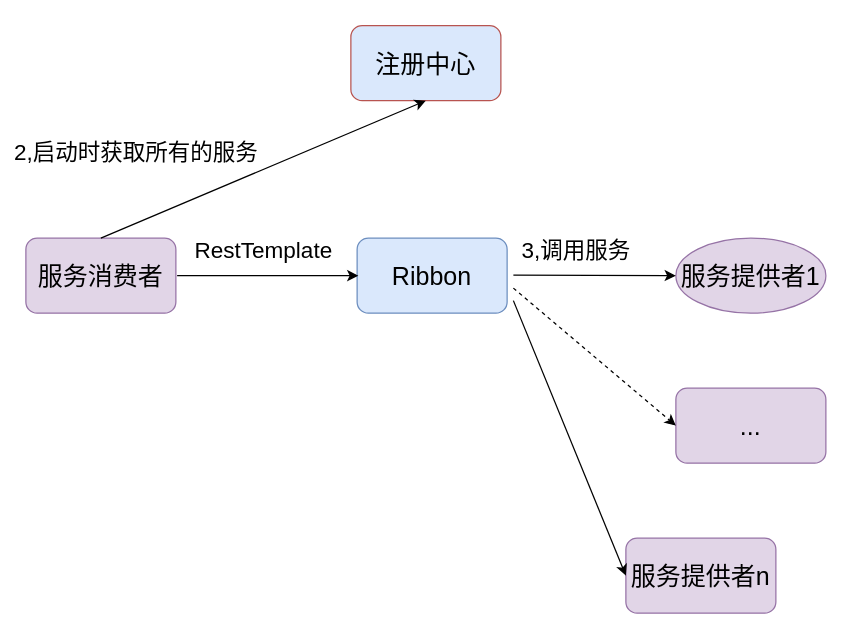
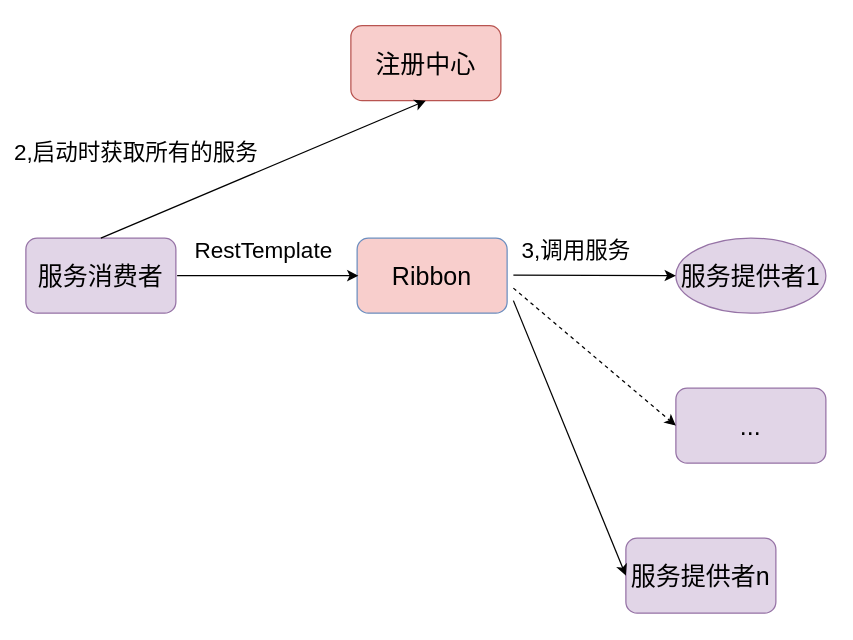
(426, 63) -> (426, 63)
(432, 276) -> (432, 276)
